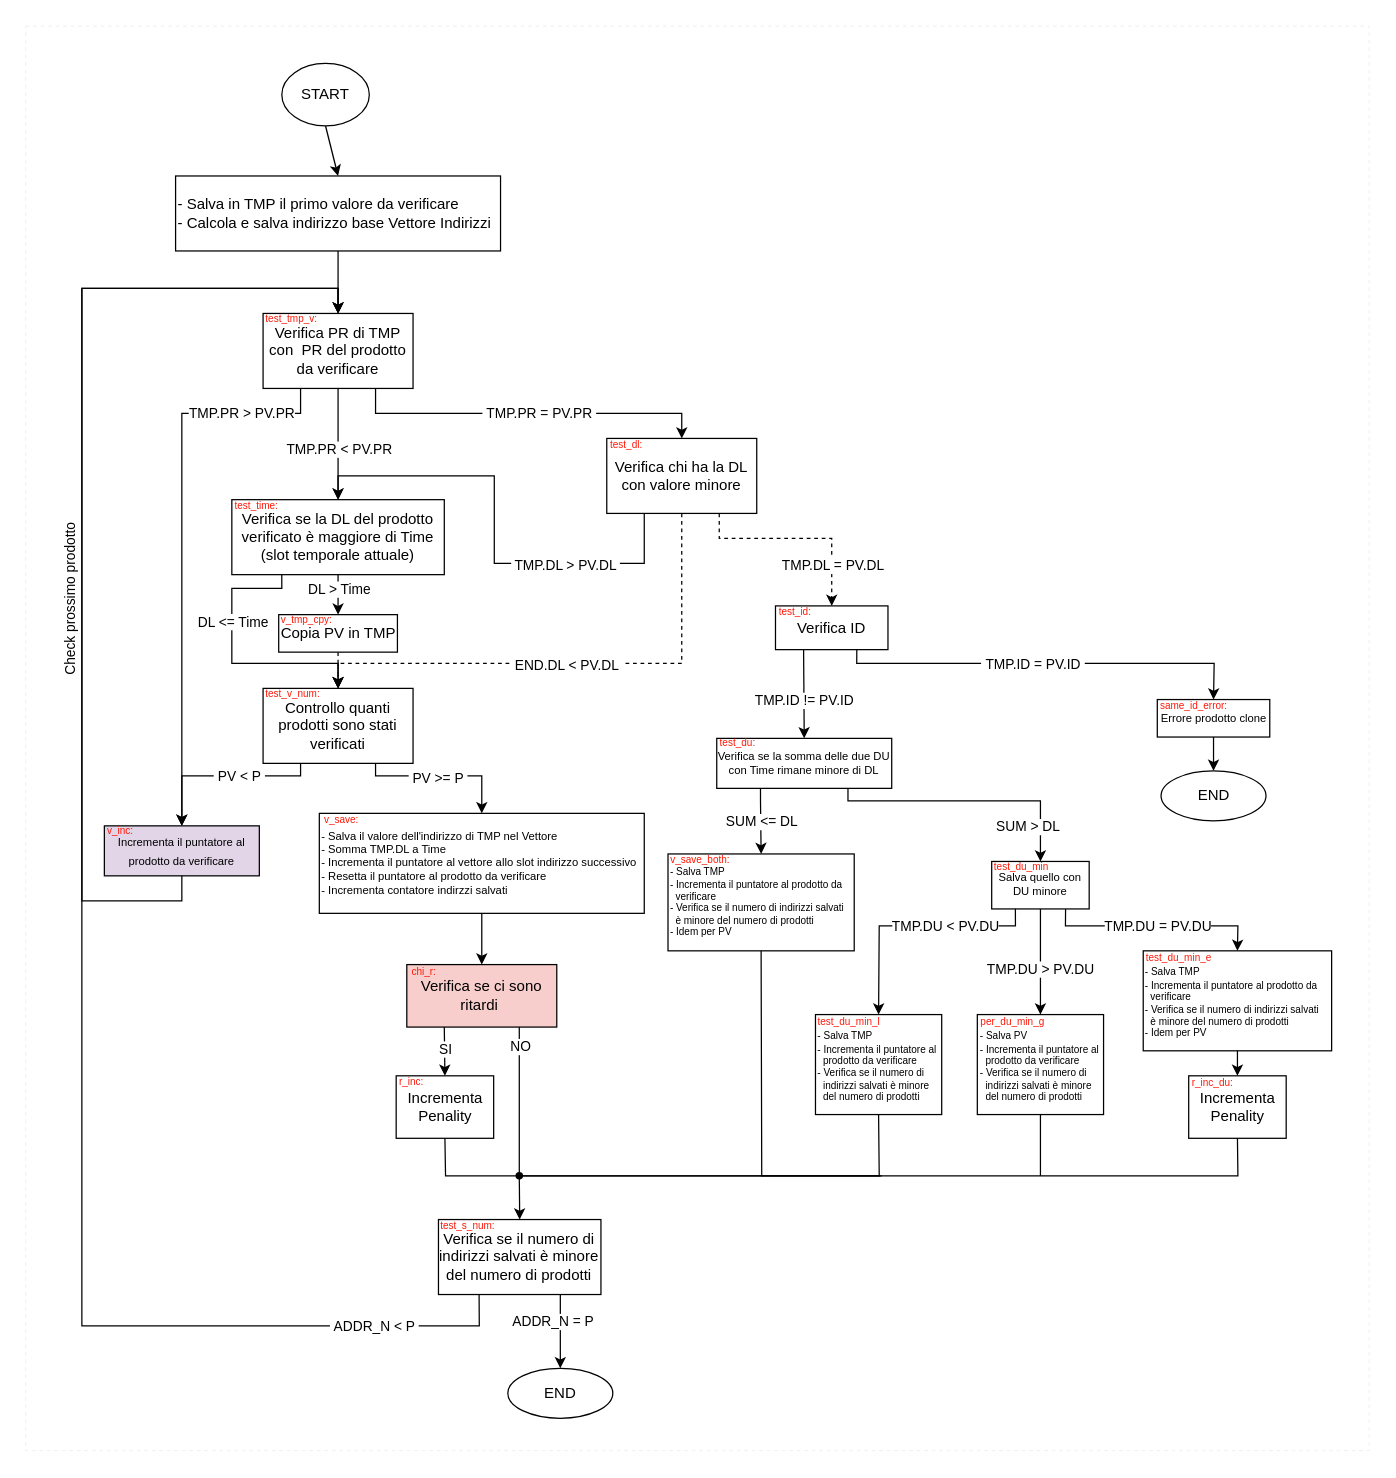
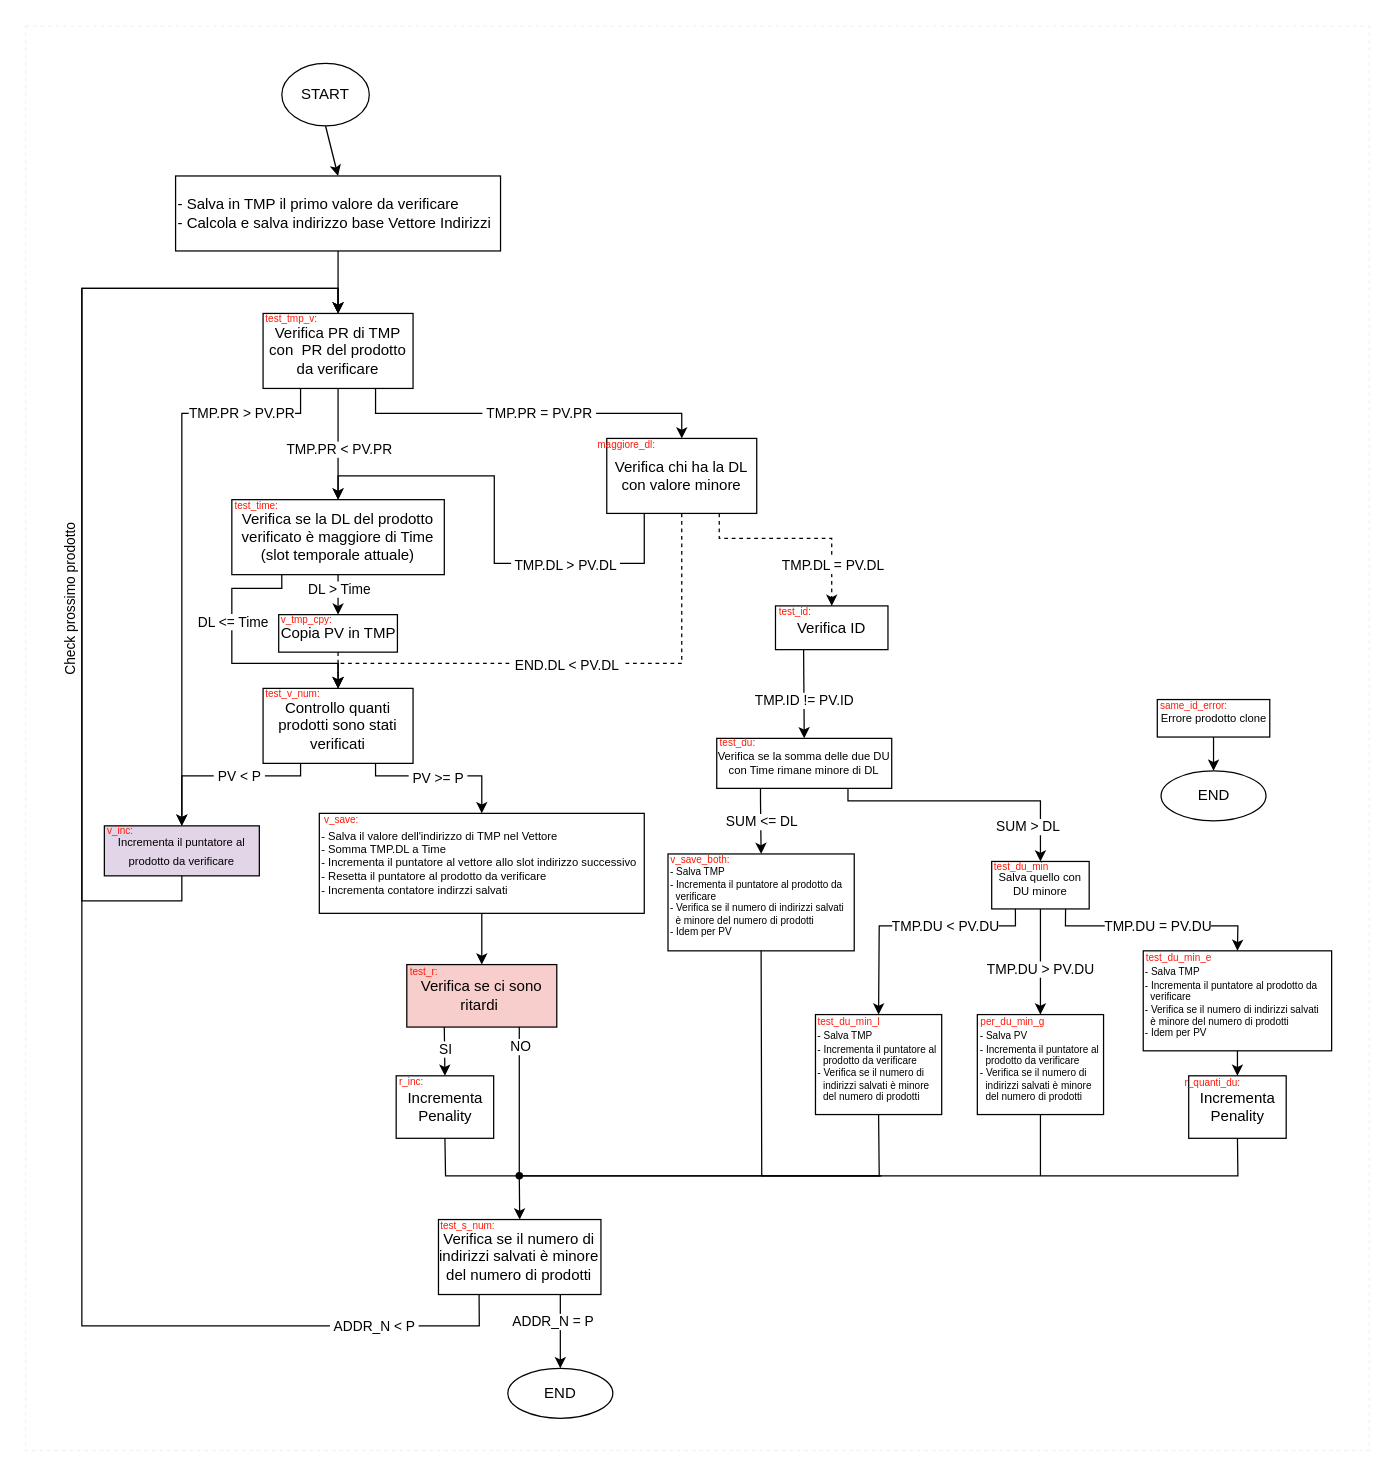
(627, 443) -> (627, 443)
(1042, 663) -> none
(424, 971) -> (424, 971)
(1213, 1082) -> (1213, 1082)
